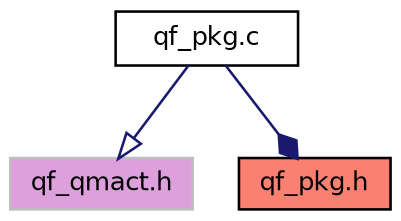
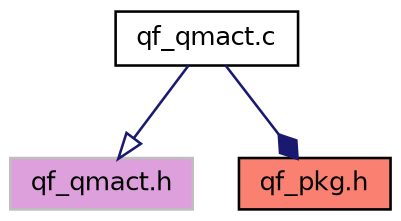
(207, 39) -> (207, 39)
